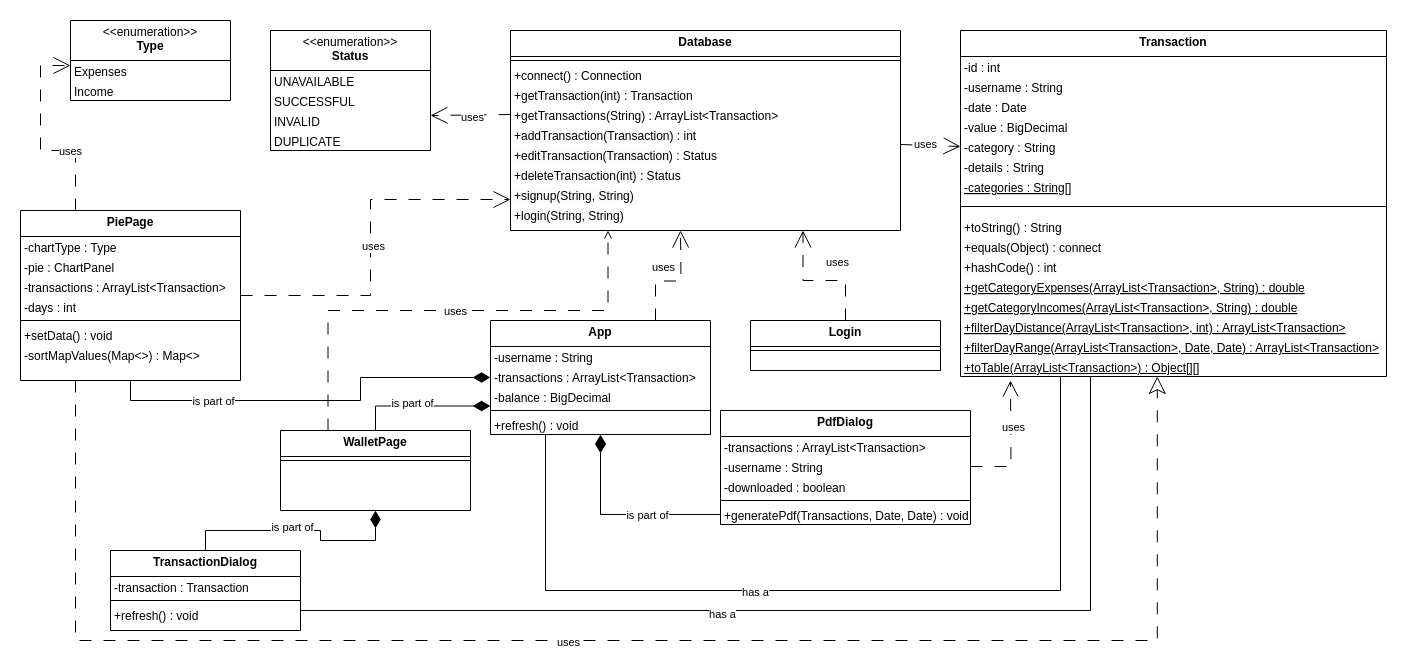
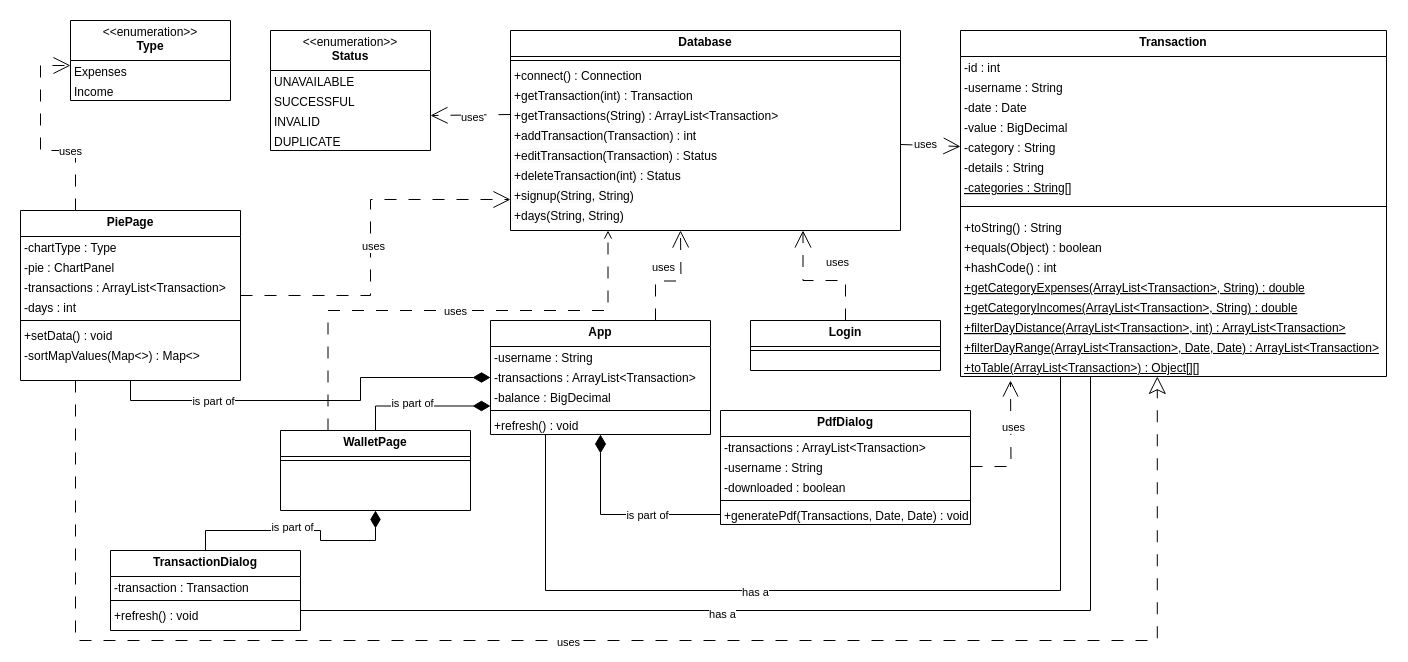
(579, 217) -> (579, 217)
(1042, 249) -> (1041, 249)
